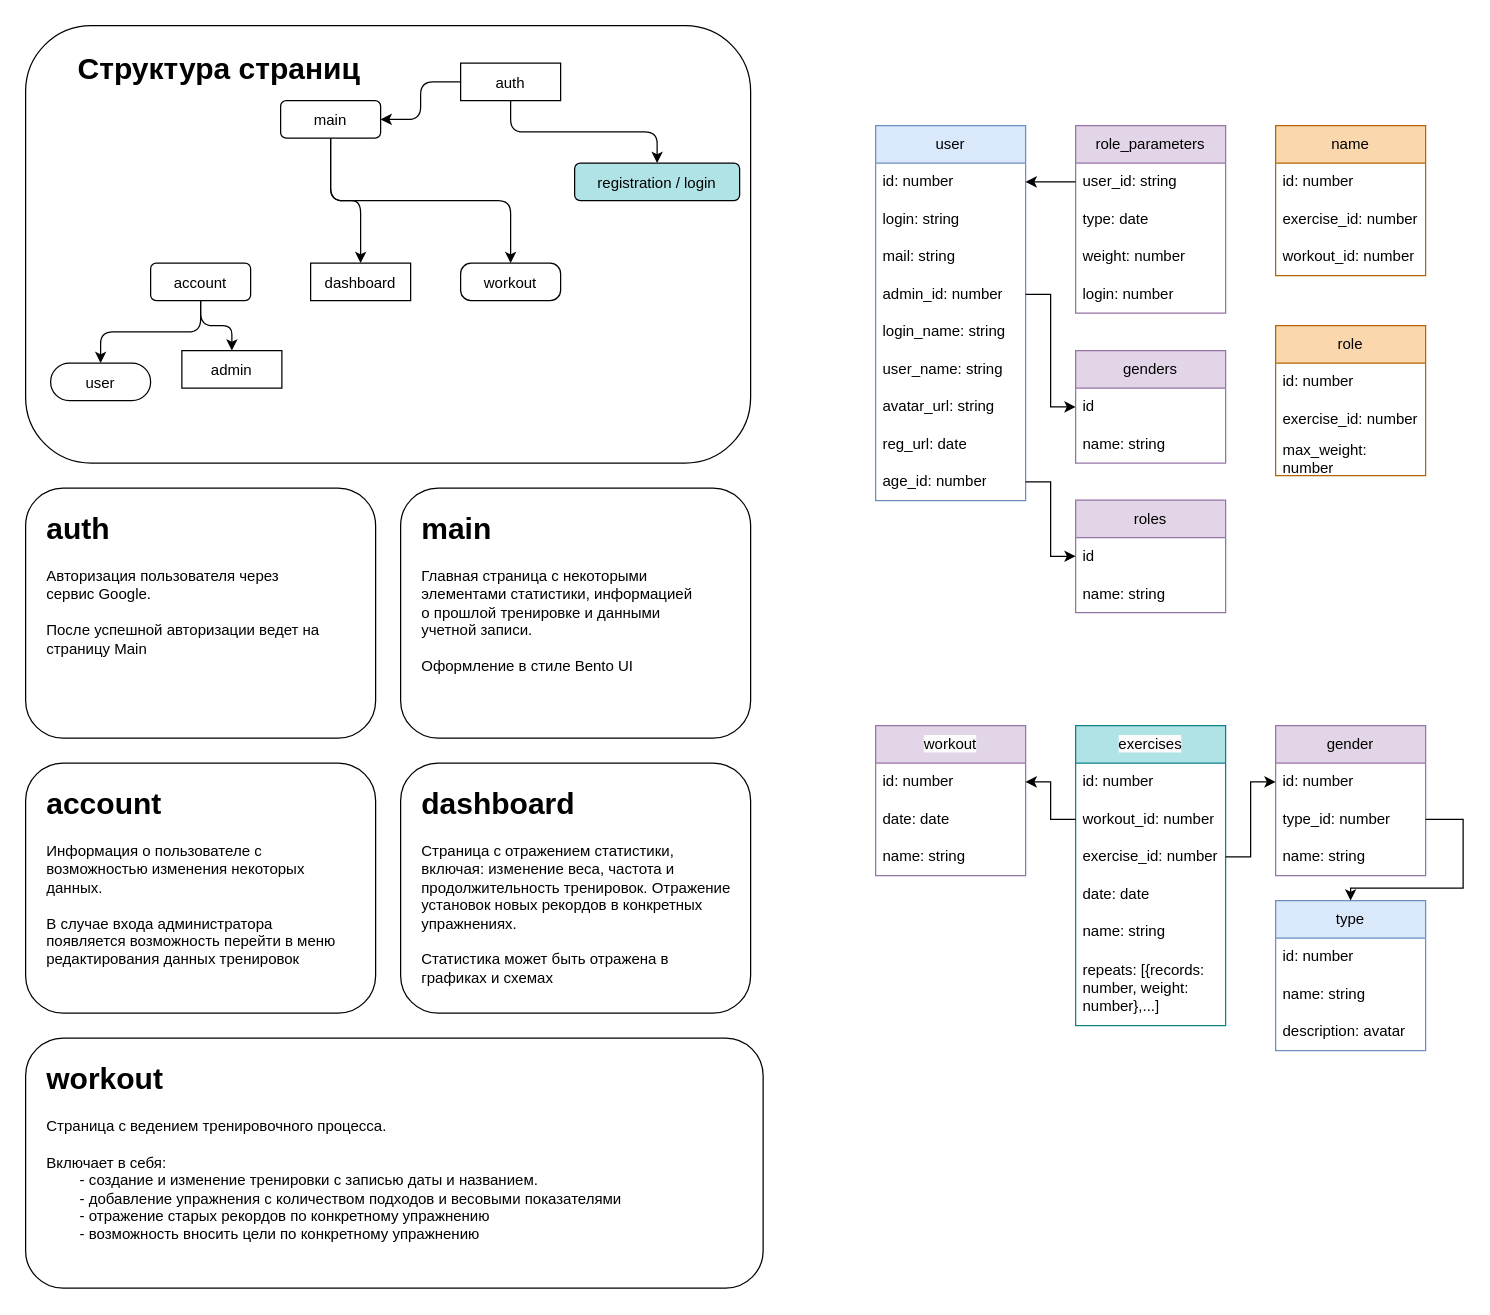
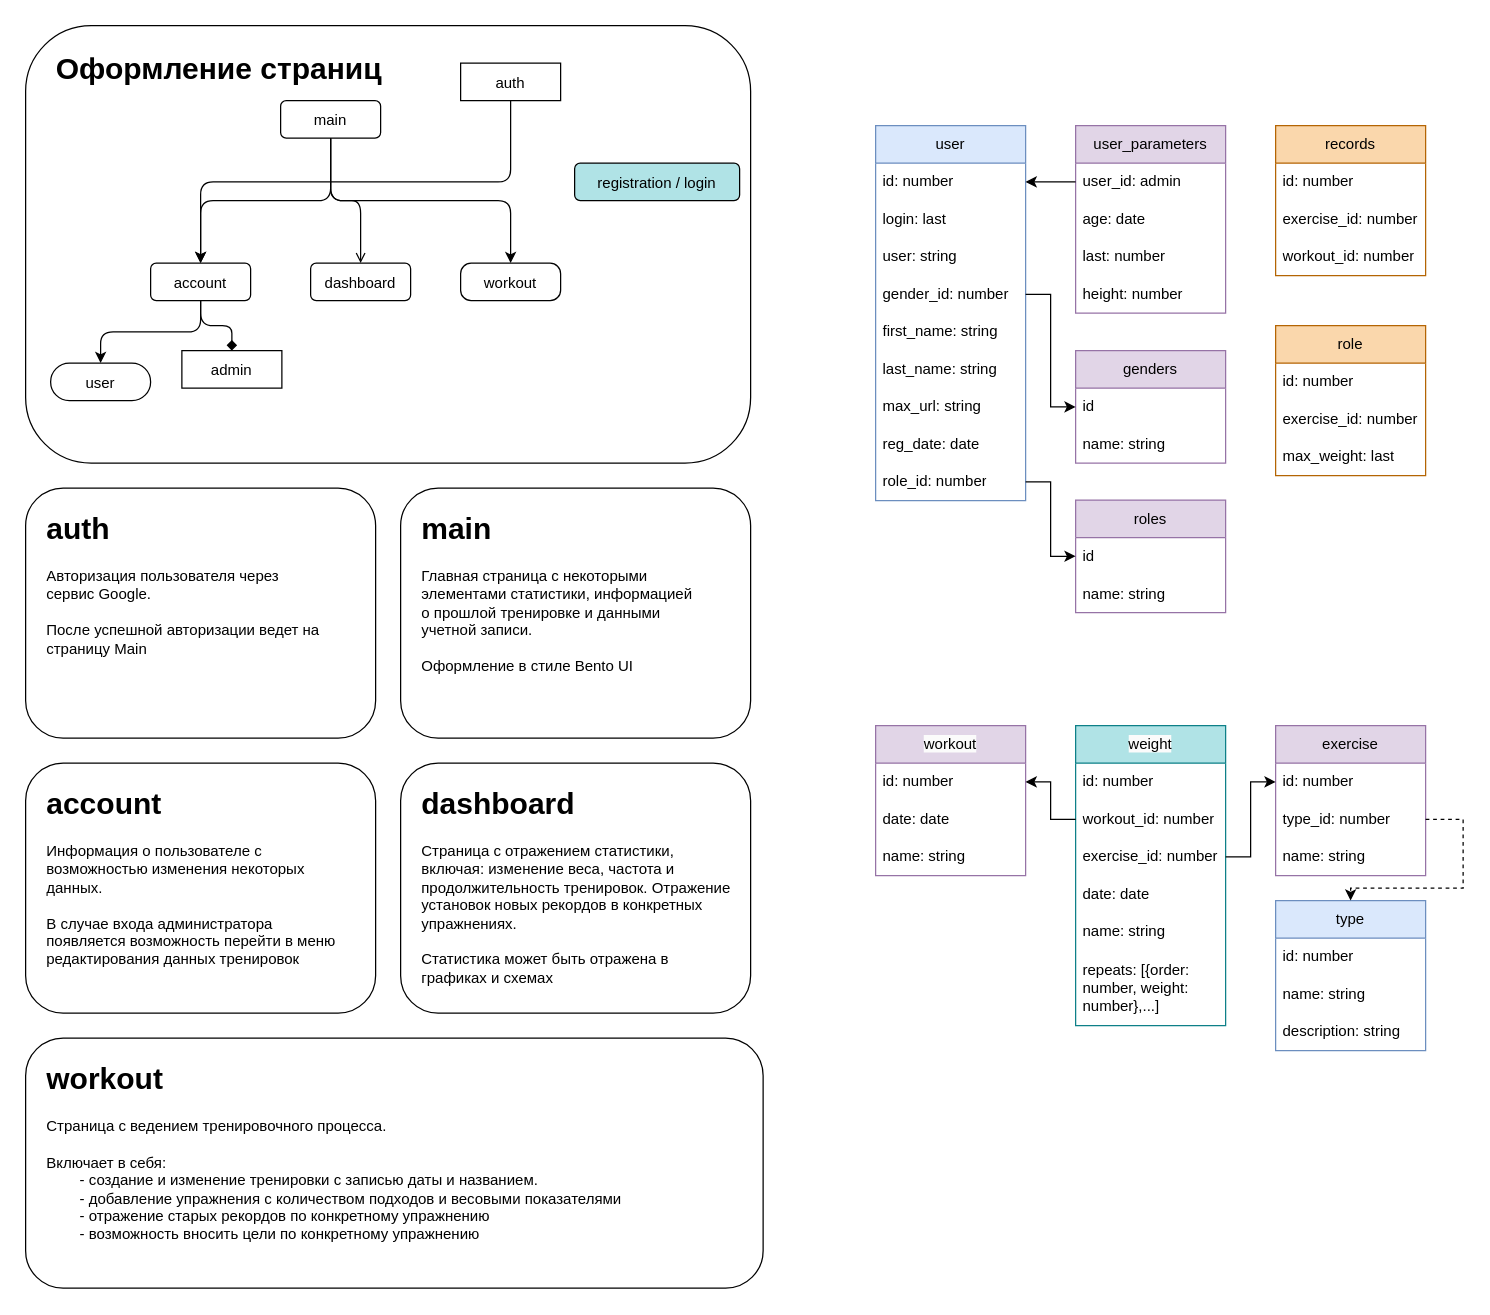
(219, 69) -> (219, 69)
(421, 96) -> none
(590, 132) -> (375, 182)
(1151, 144) -> (1151, 144)
(1351, 144) -> (1351, 144)
(1138, 182) -> (1134, 182)
none -> (266, 201)
(928, 219) -> (920, 219)
(1121, 219) -> (1117, 219)
(361, 253) -> (361, 255)
(924, 257) -> (928, 257)
(1136, 257) -> (1128, 257)
(361, 282) -> (361, 282)
(943, 294) -> (949, 294)
(1130, 294) -> (1136, 294)
(949, 332) -> (951, 332)
(232, 341) -> (232, 340)
(949, 369) -> (947, 369)
(951, 407) -> (938, 407)
(932, 444) -> (938, 444)
(1352, 457) -> (1343, 457)
(936, 482) -> (938, 482)
(1151, 744) -> (1151, 744)
(1351, 744) -> (1351, 744)
(1457, 888) -> (1457, 888)
(1152, 988) -> (1152, 988)
(1352, 1032) -> (1352, 1032)
